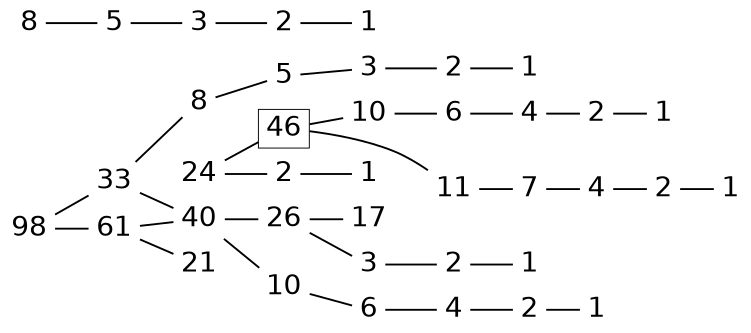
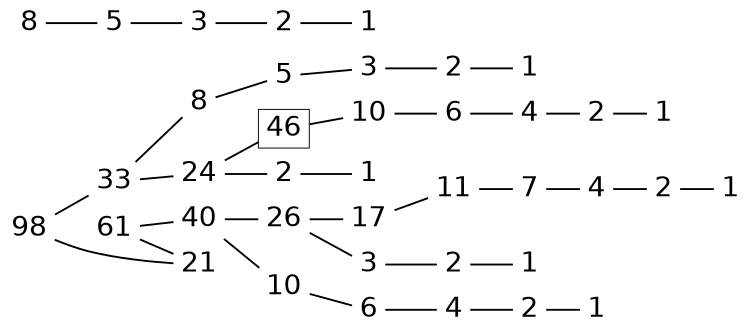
(371, 143) -> (411, 204)
(157, 200) -> (157, 178)
(72, 229) -> (113, 256)
